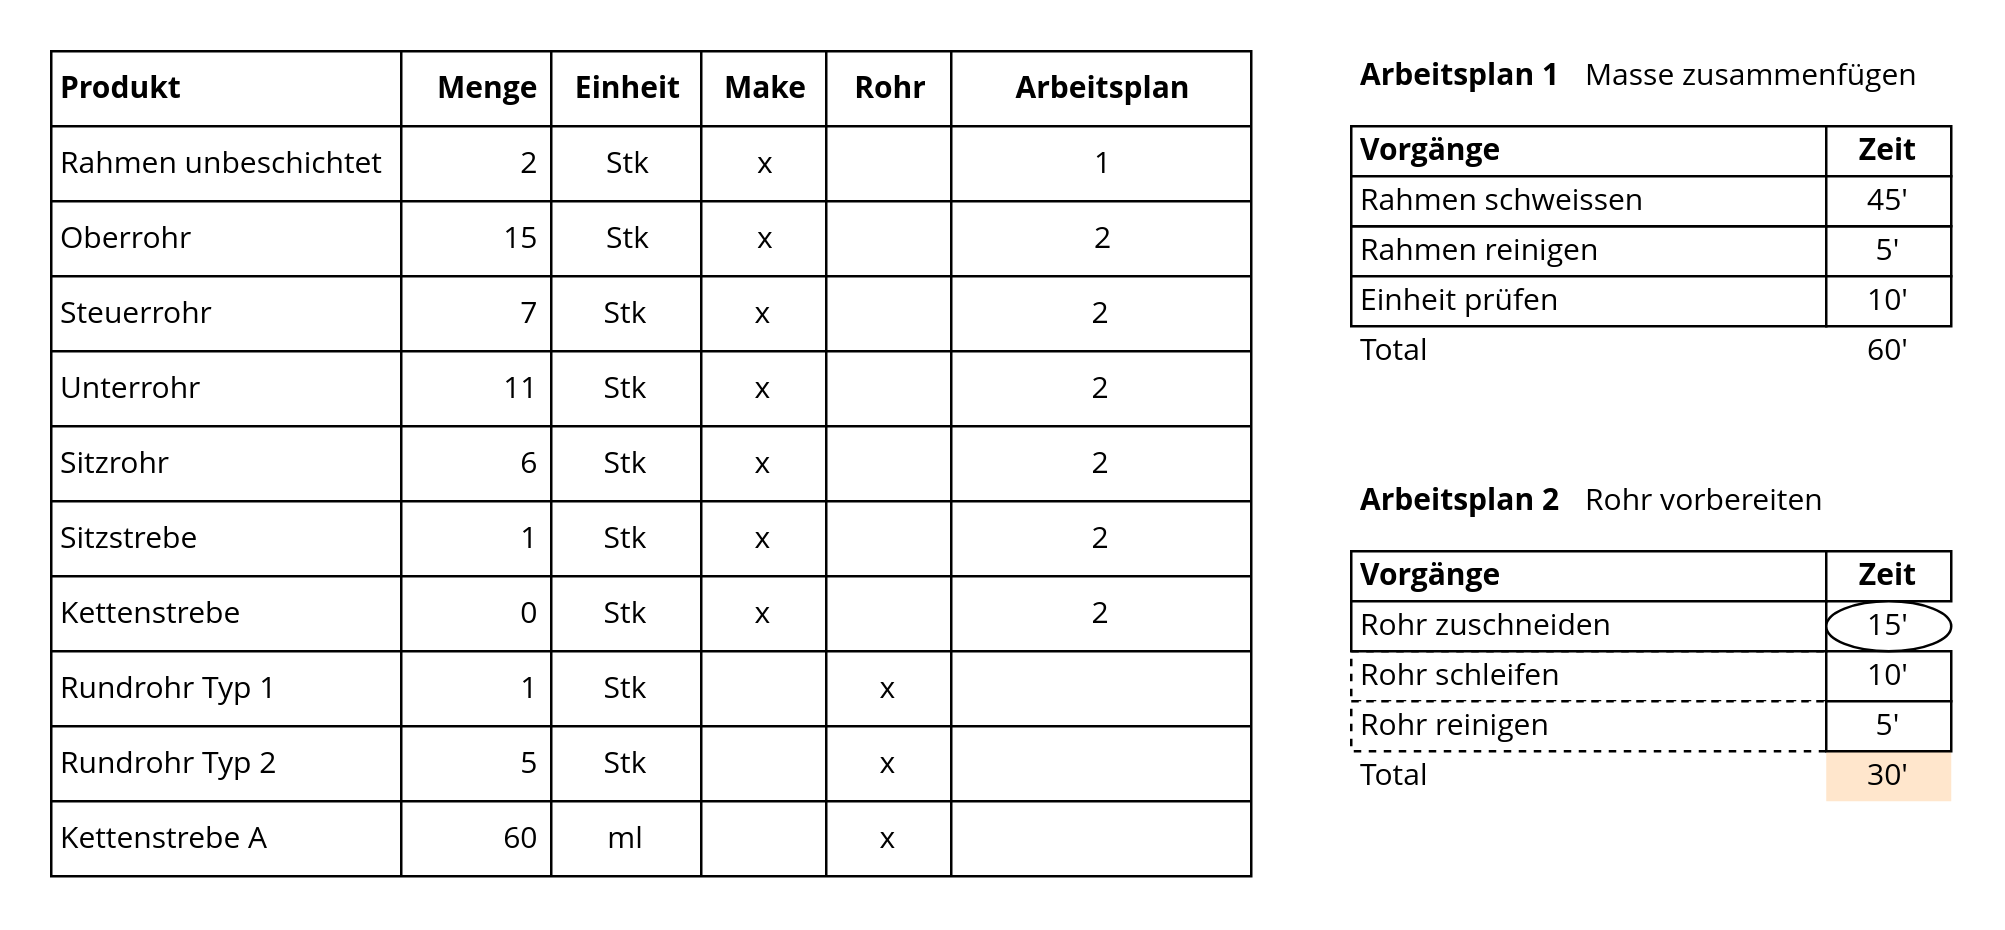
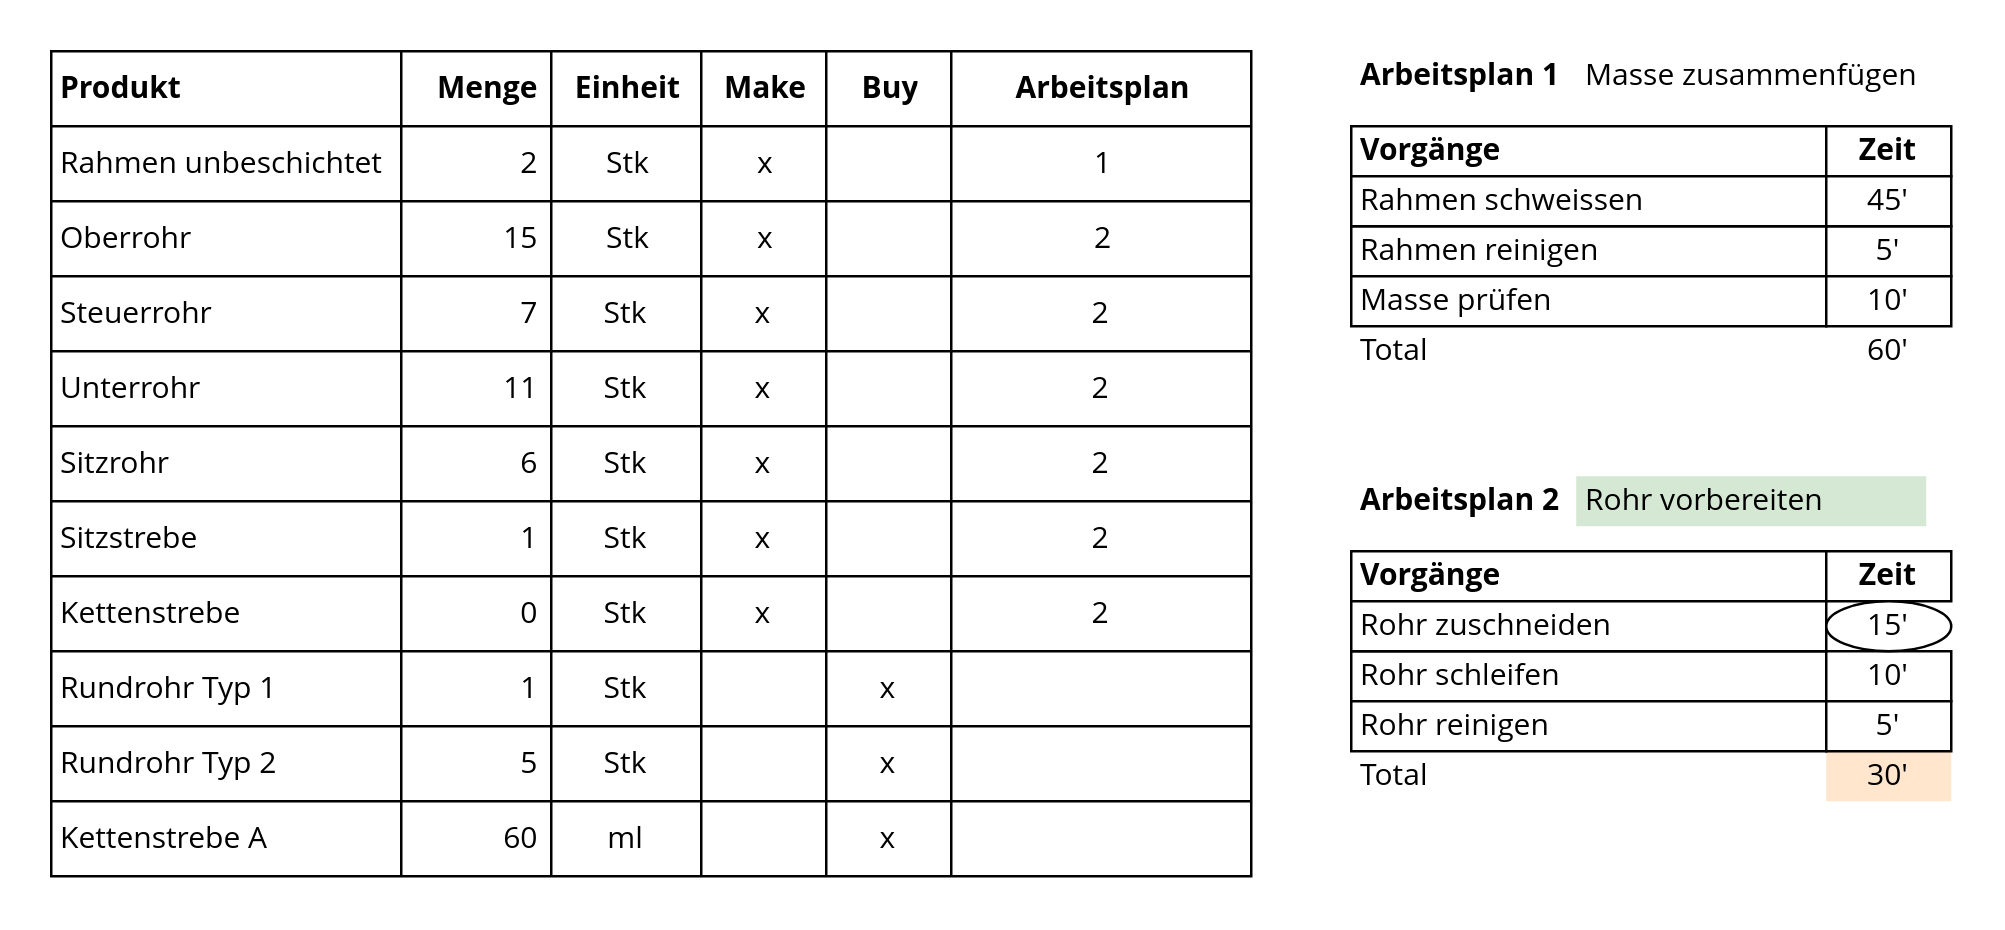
(891, 89) -> (891, 89)
(1467, 301) -> (1458, 301)
(1751, 501) -> (1751, 501)
(1589, 676) -> (1589, 676)
(1589, 726) -> (1589, 726)
